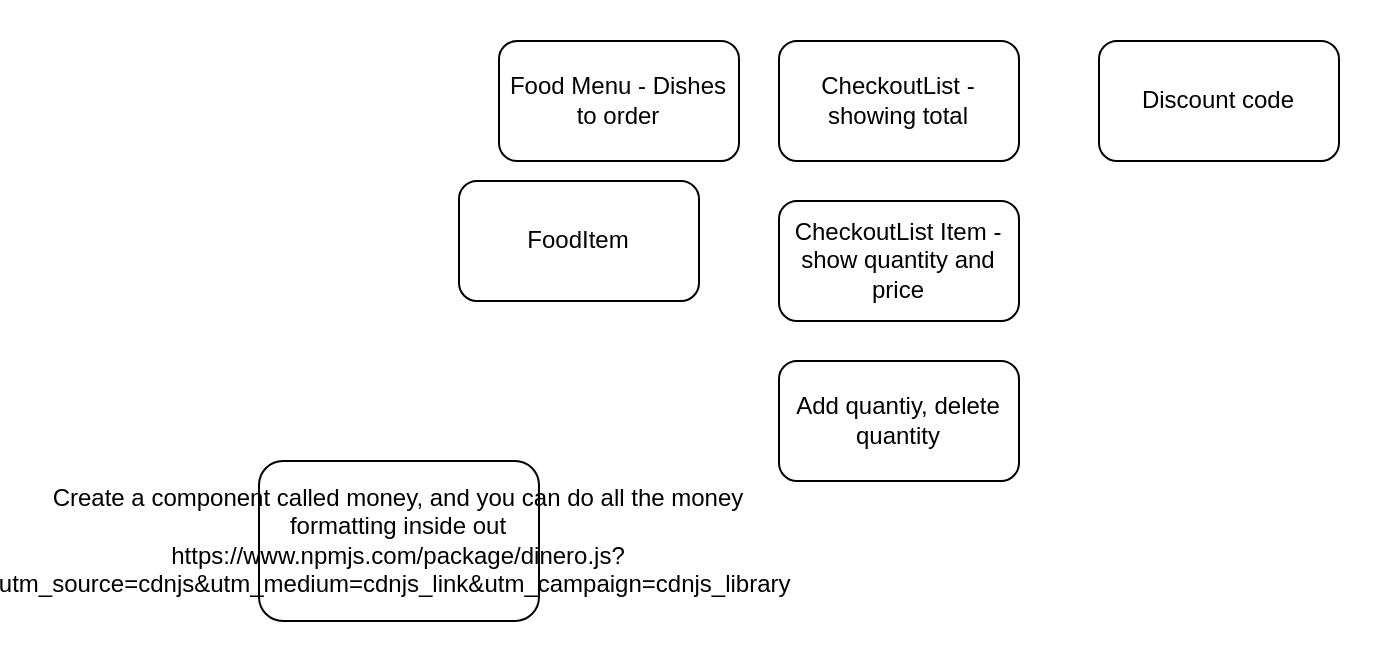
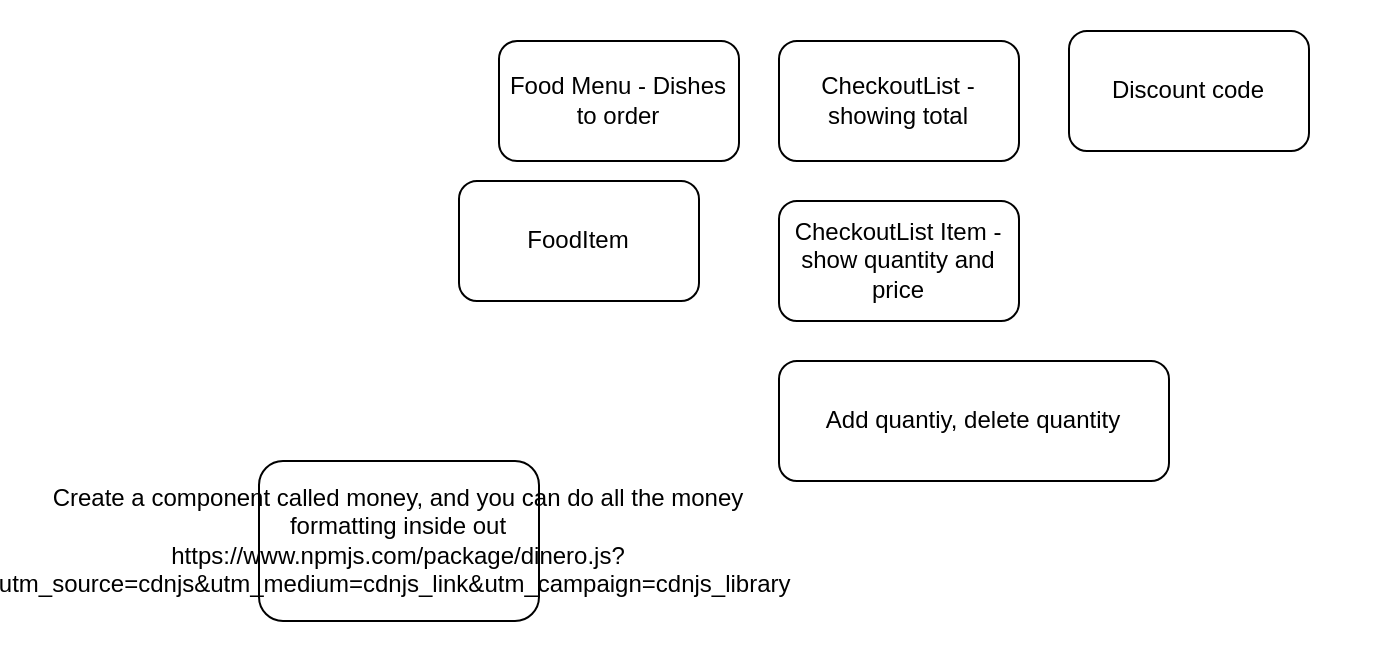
(1219, 101) -> (1189, 91)
(899, 421) -> (974, 421)
